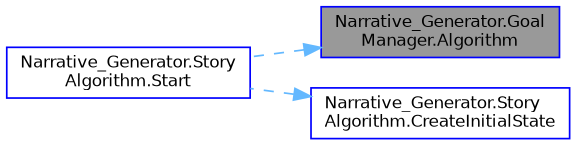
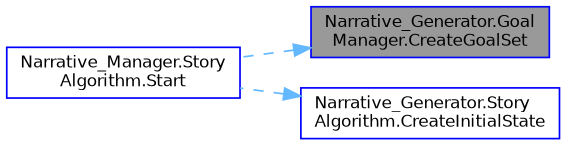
(440, 32) -> (430, 32)
(128, 73) -> (123, 73)
